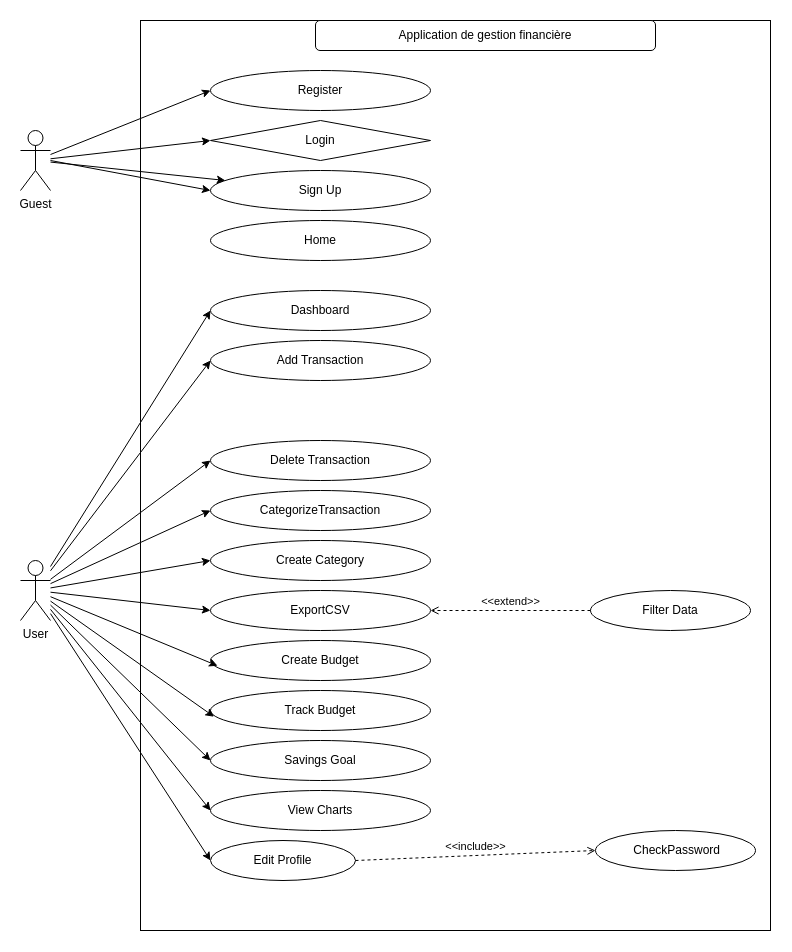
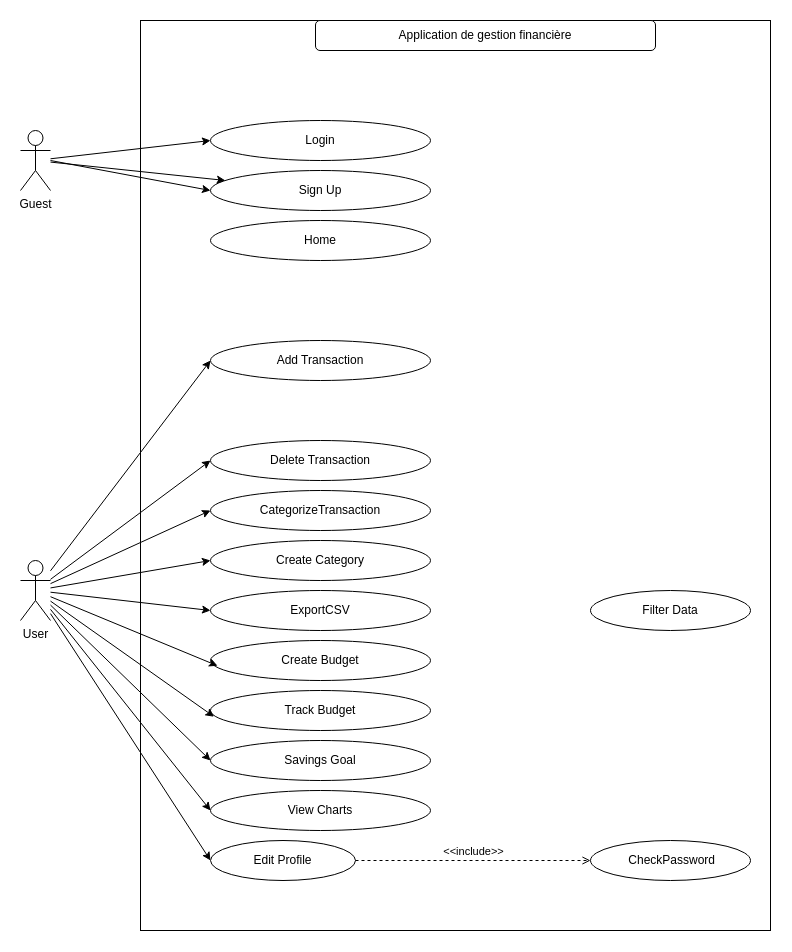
(321, 91) -> none
(127, 124) -> none
(321, 141) -> (321, 141)
(321, 311) -> none
(129, 442) -> none
(512, 611) -> none
(676, 851) -> (671, 861)
